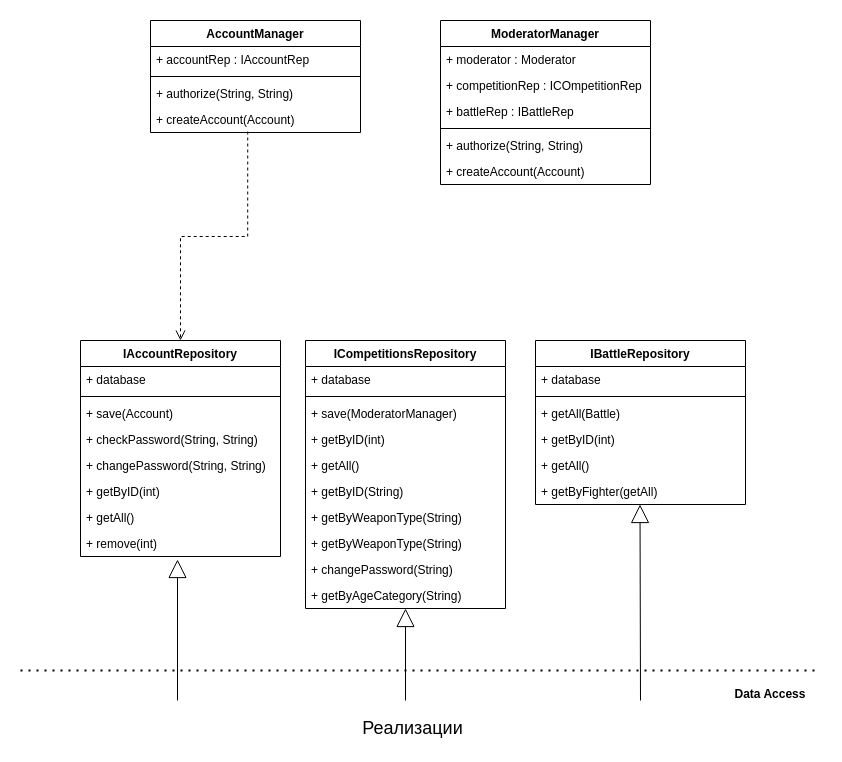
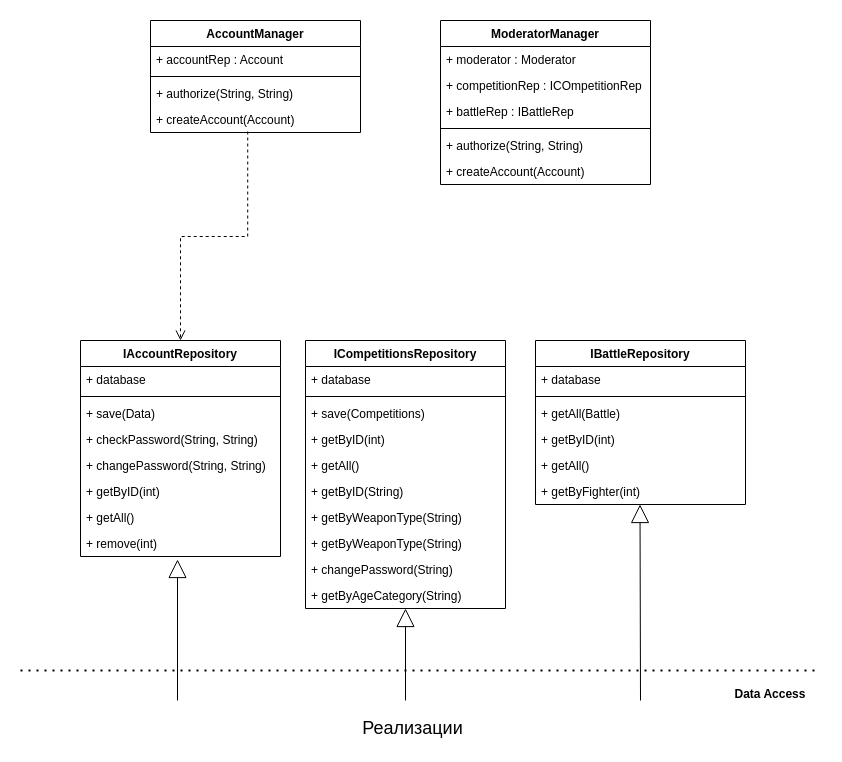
(237, 60) -> (224, 60)
(135, 414) -> (125, 414)
(390, 414) -> (374, 414)
(609, 492) -> (600, 492)
